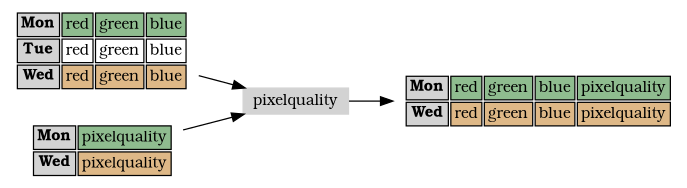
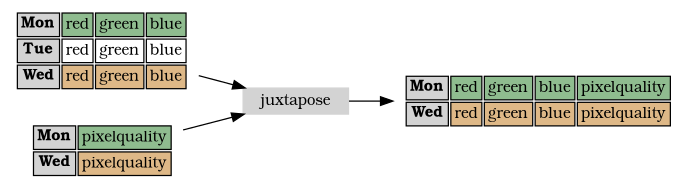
(296, 101) -> (296, 101)
